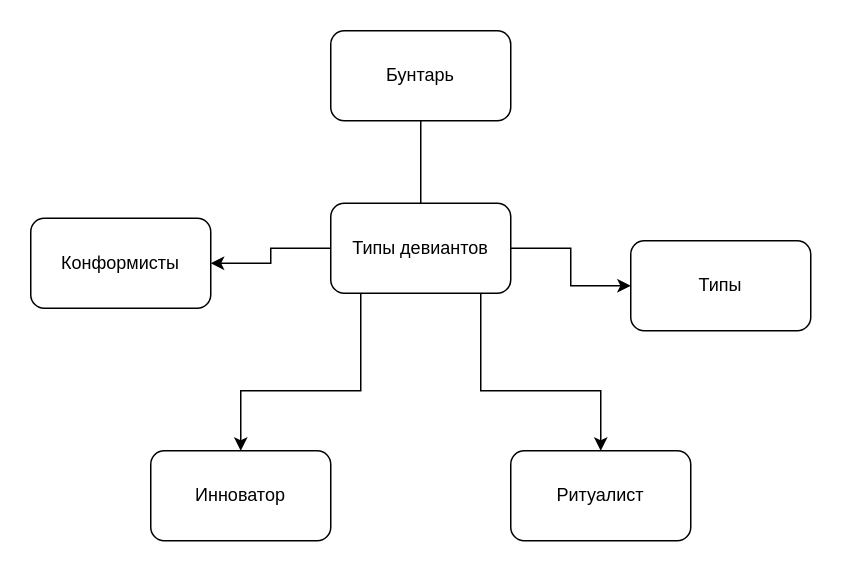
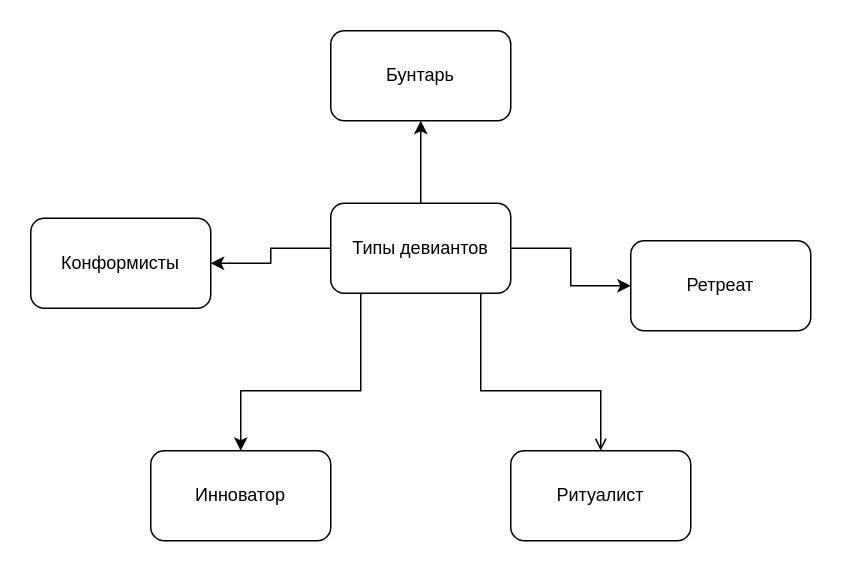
(421, 127) -> (421, 132)
(721, 286) -> (721, 286)
(601, 439) -> (601, 441)
